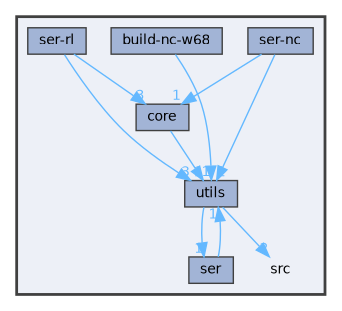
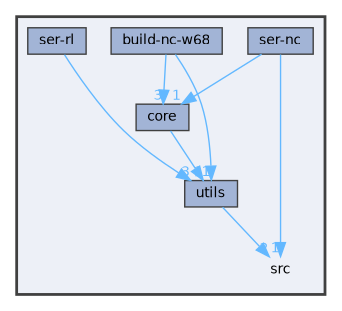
(104, 75) -> (165, 72)
(249, 111) -> (281, 148)
(211, 270) -> none
